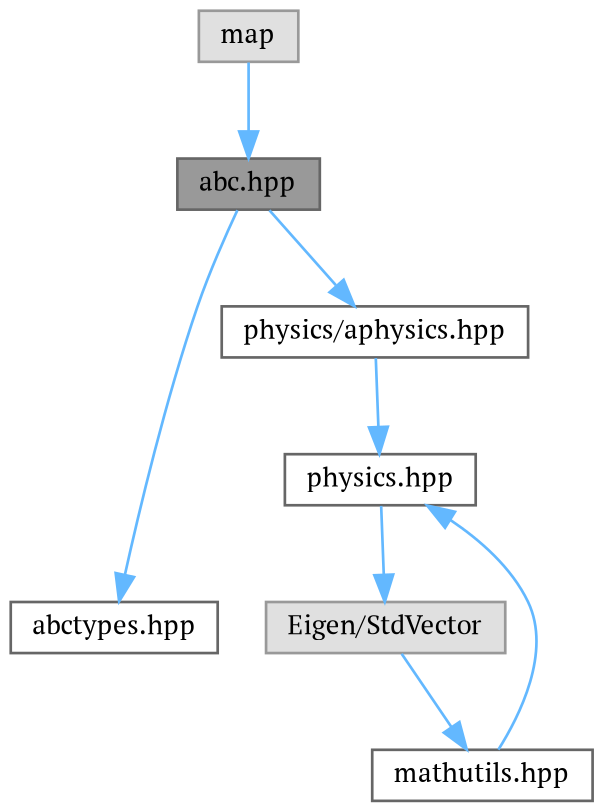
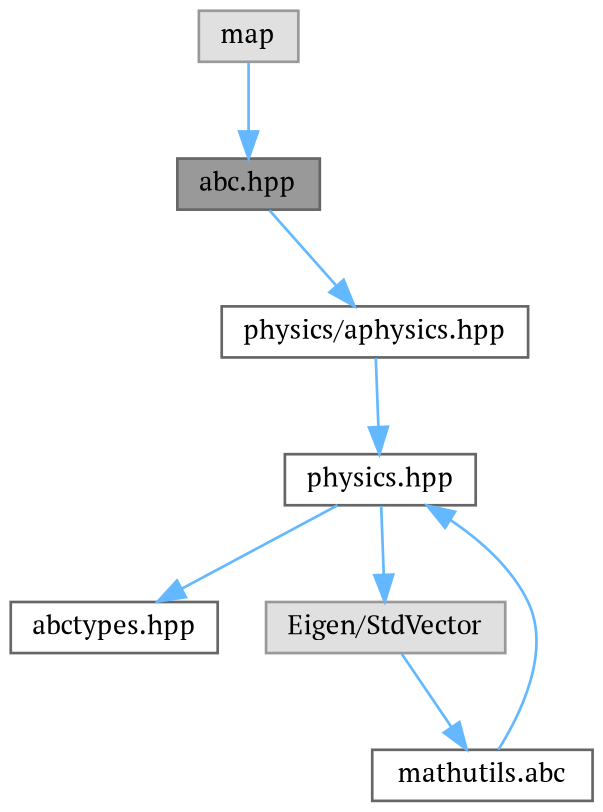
(172, 389) -> (260, 547)
(482, 775) -> (482, 775)
